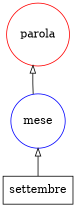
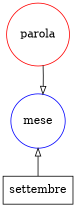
(33, 84) -> (43, 76)
